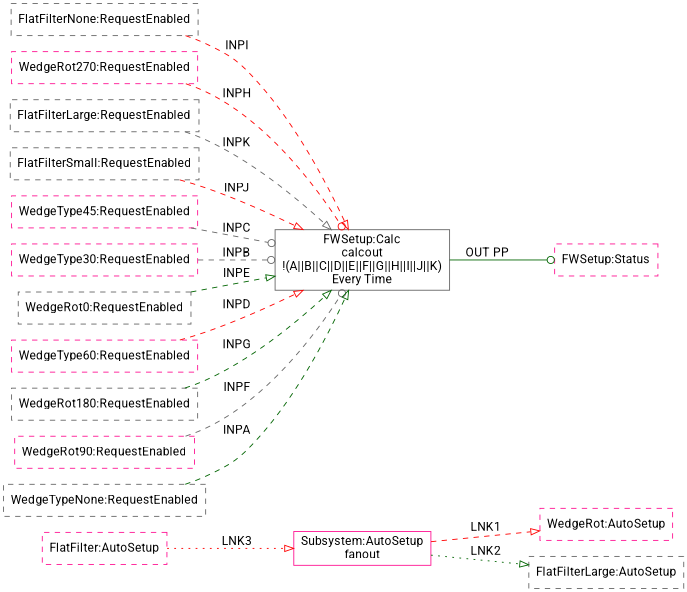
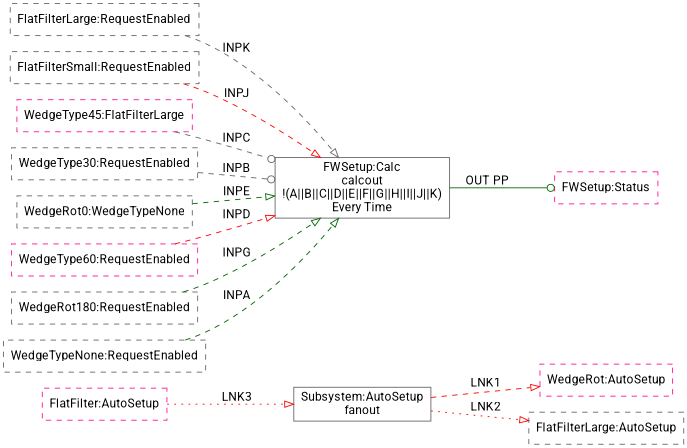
(105, 20) -> none
(105, 68) -> none
(105, 212) -> (105, 116)
(105, 260) -> (105, 164)
(105, 308) -> (105, 212)
(105, 452) -> none
(362, 548) -> (362, 404)
(475, 560) -> (475, 415)
